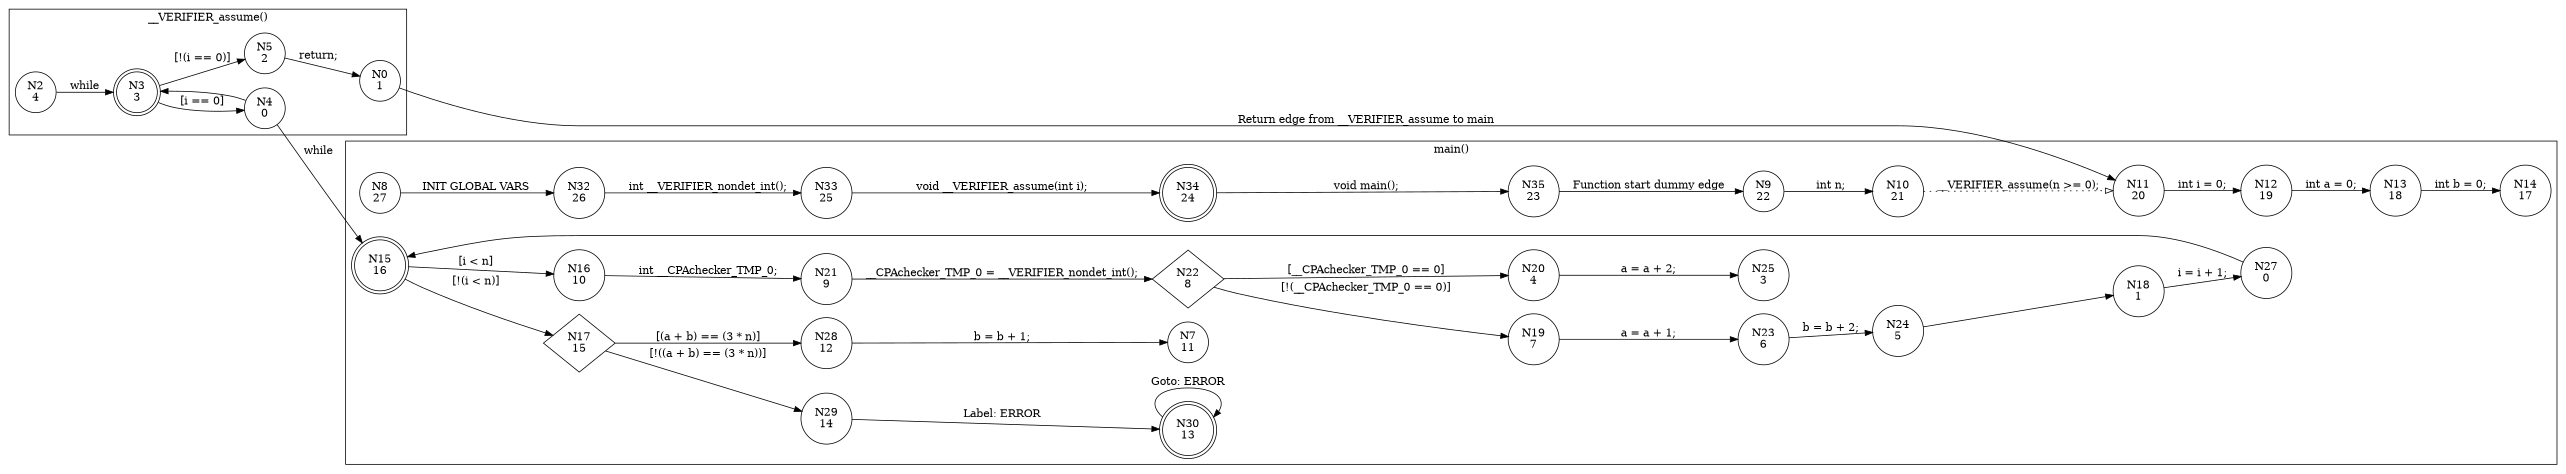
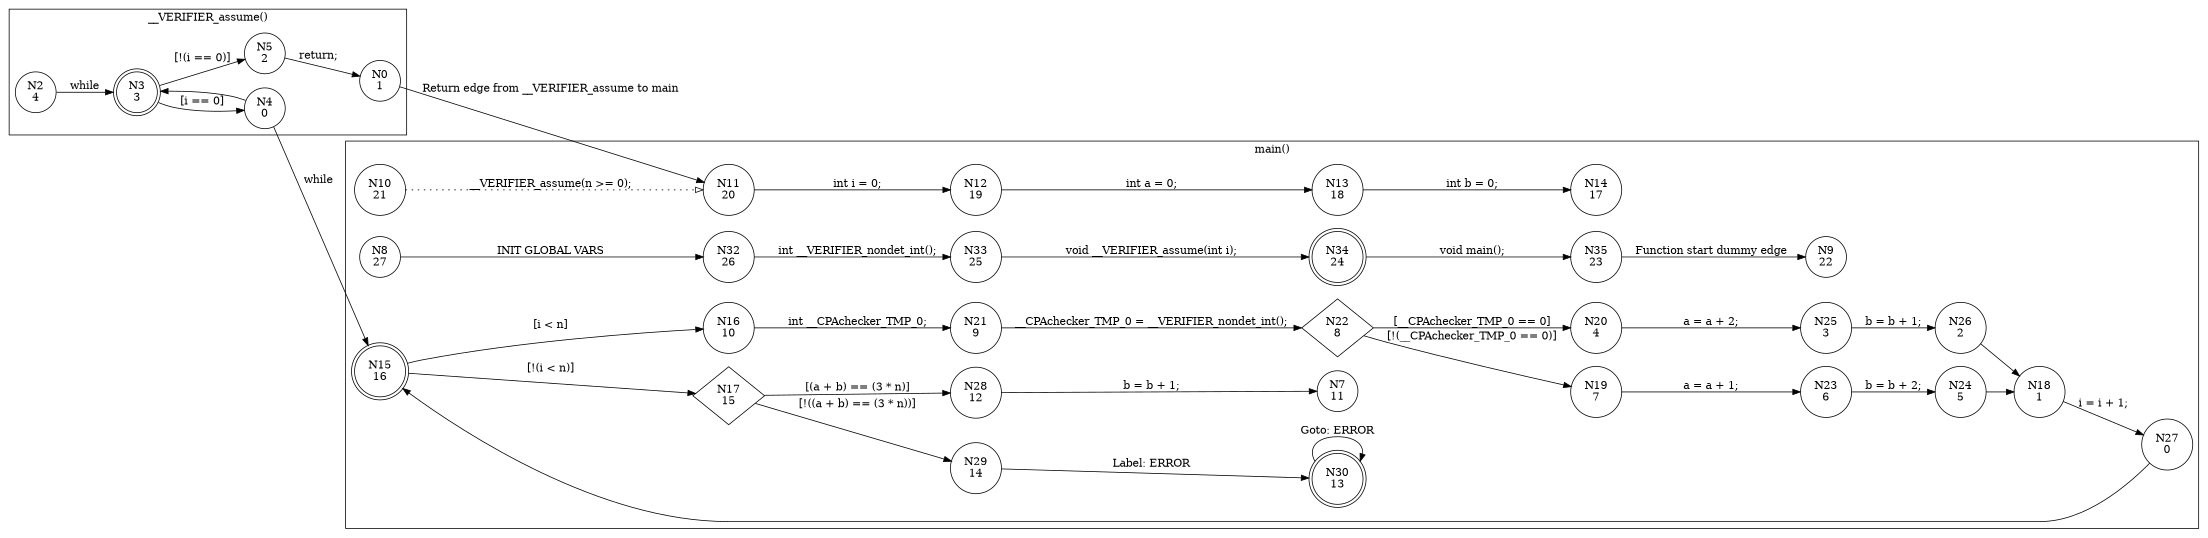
(1825, 191) -> none
none -> (1961, 328)
